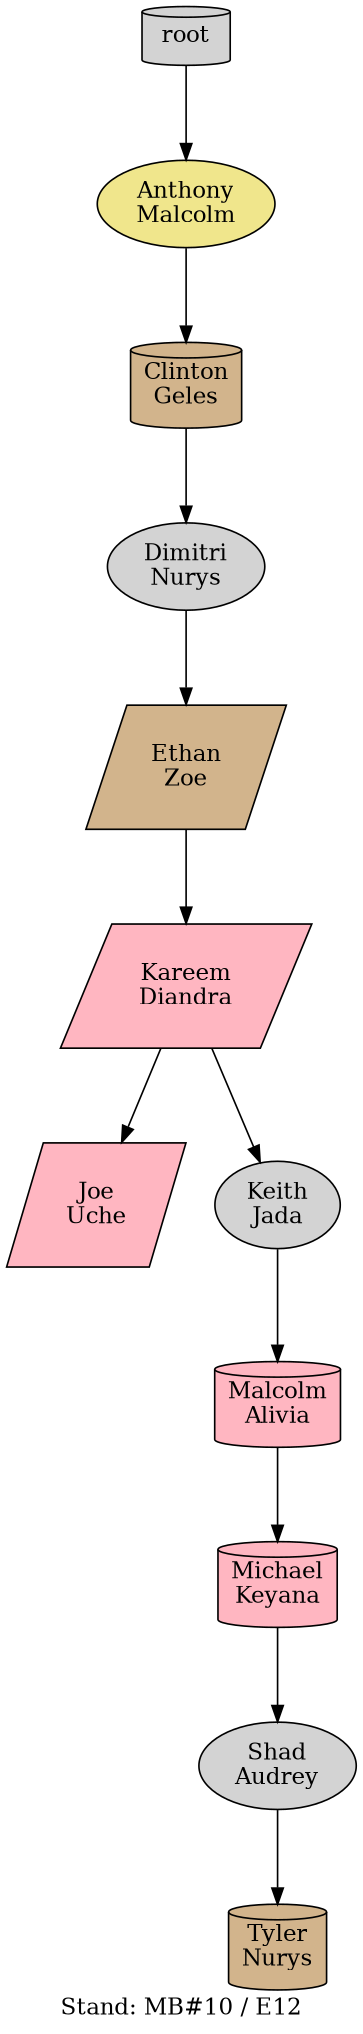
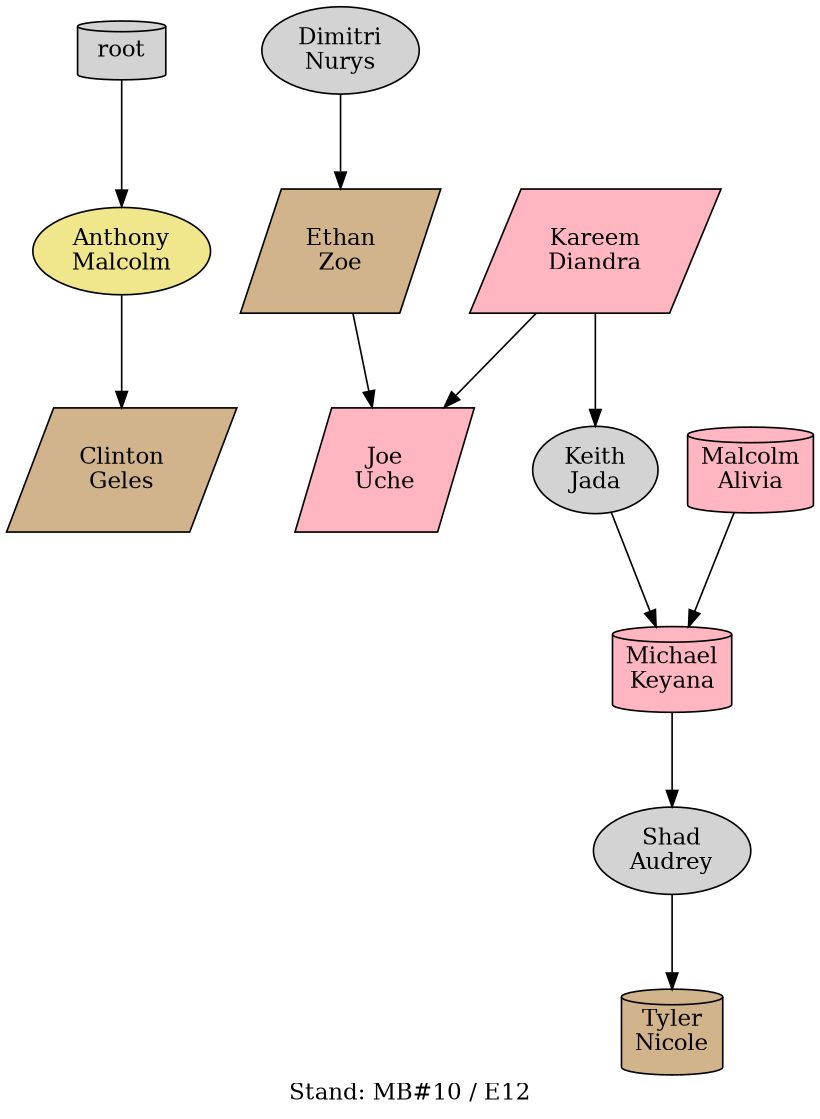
(186, 385) -> (122, 470)
(186, 467) -> none
(186, 868) -> (361, 352)
(278, 1297) -> (631, 562)
(278, 1947) -> (672, 1032)
